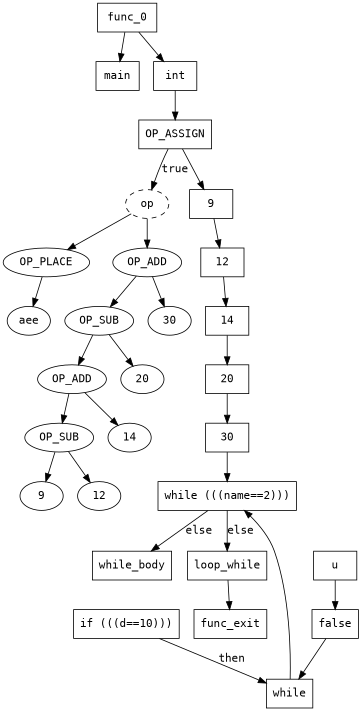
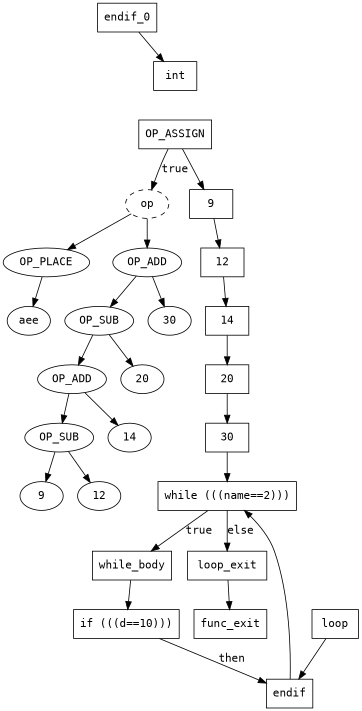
(127, 18) -> (127, 18)
(118, 76) -> none
(175, 101) -> none
(199, 531) -> (199, 531)
(227, 566) -> (227, 566)
(335, 566) -> none
none -> (130, 591)
(335, 624) -> (335, 624)
(290, 694) -> (290, 694)
